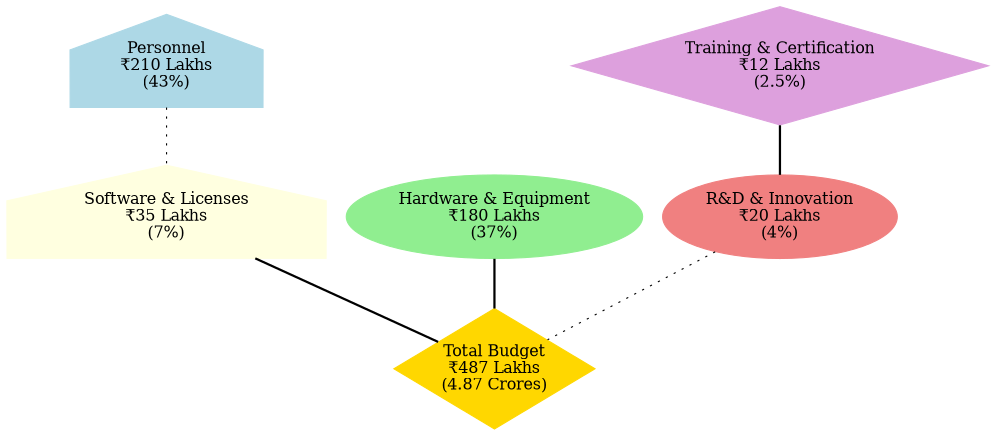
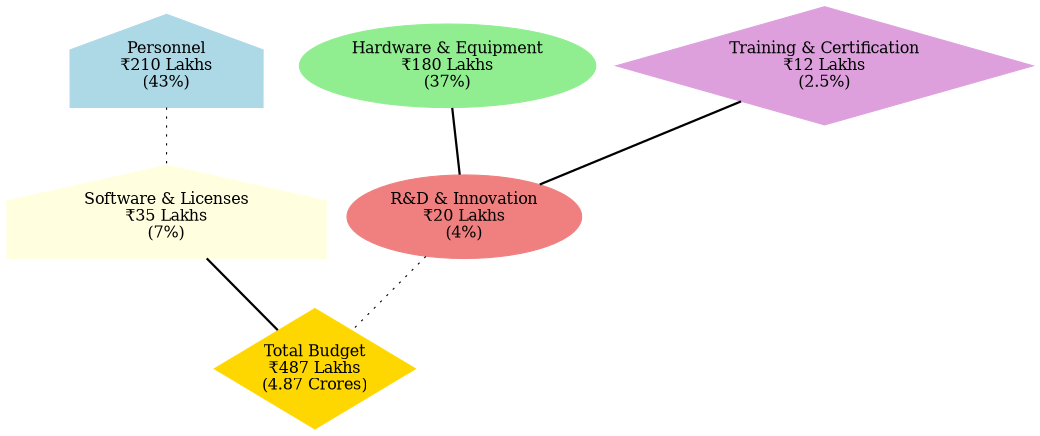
(494, 284) -> (456, 141)
